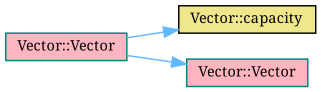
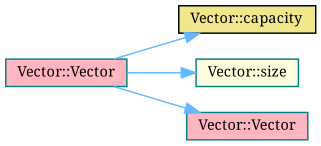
none -> (247, 73)
